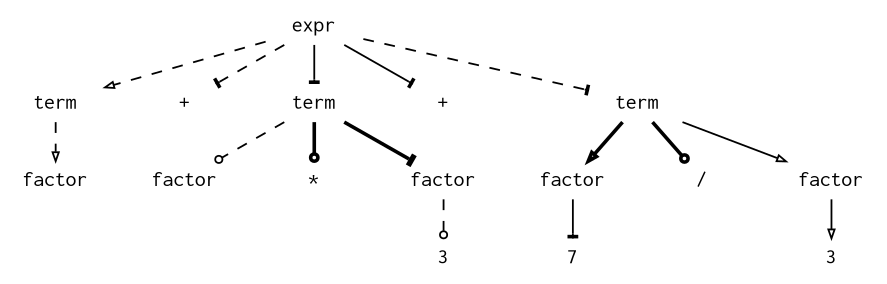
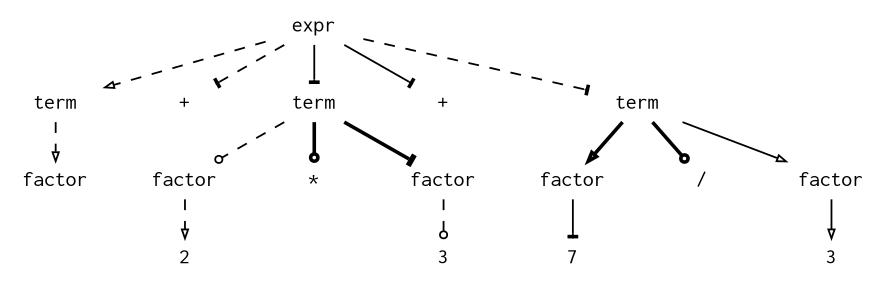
none -> (185, 258)
